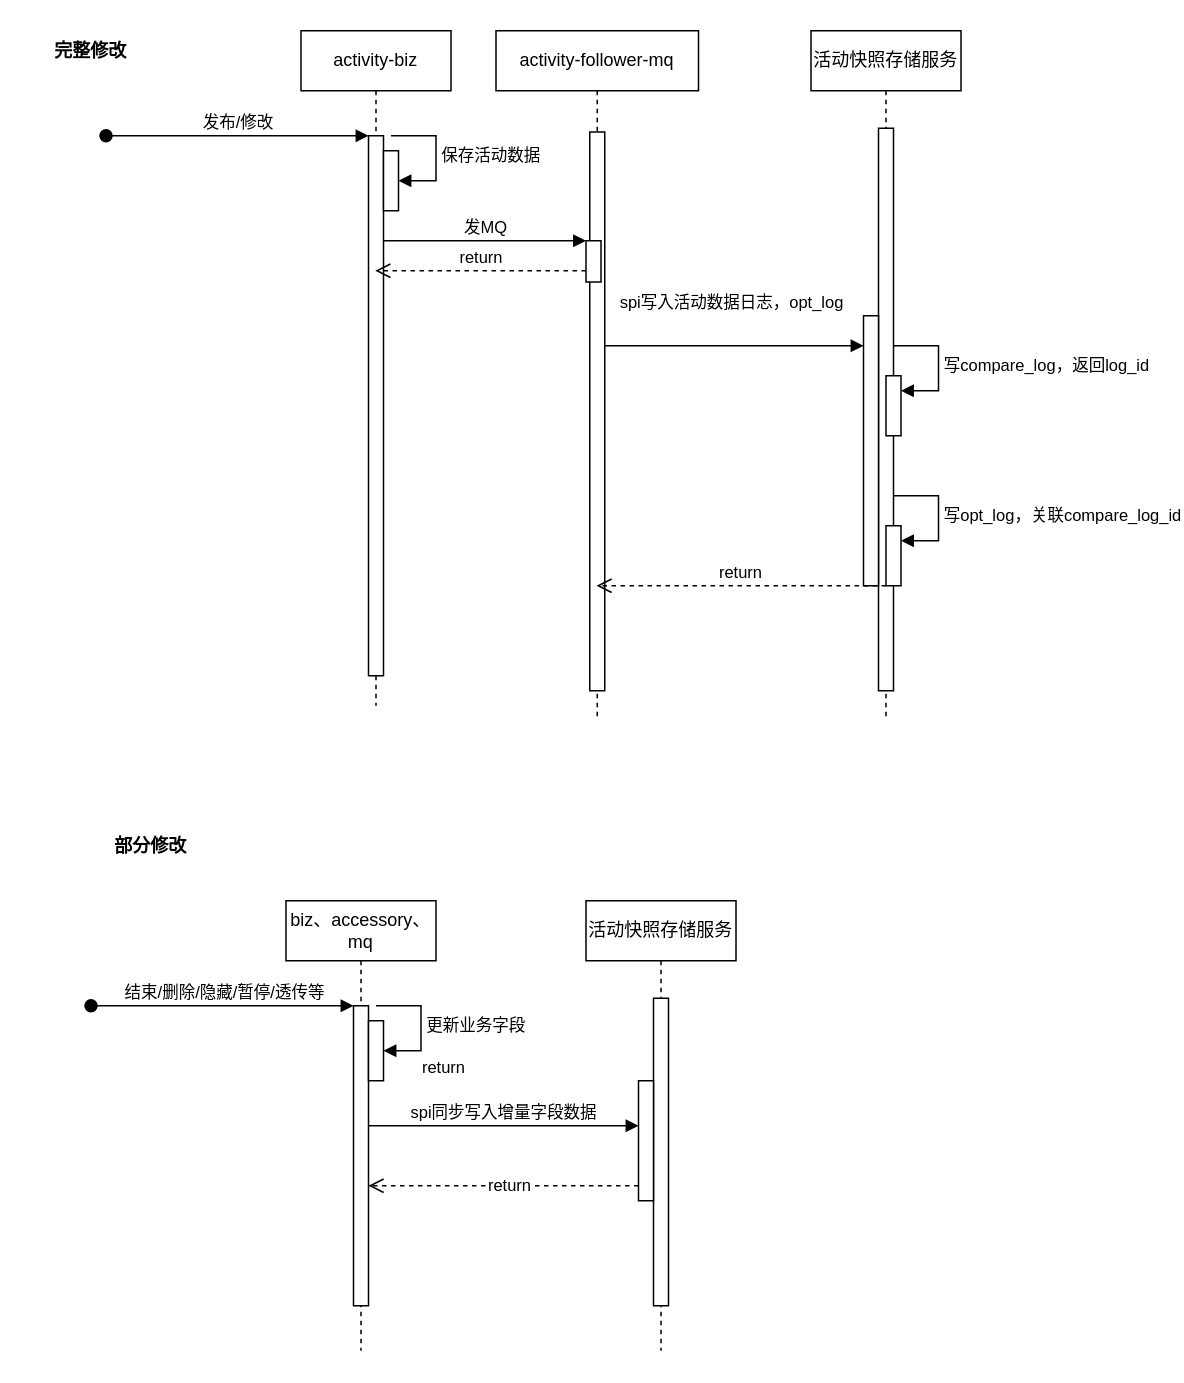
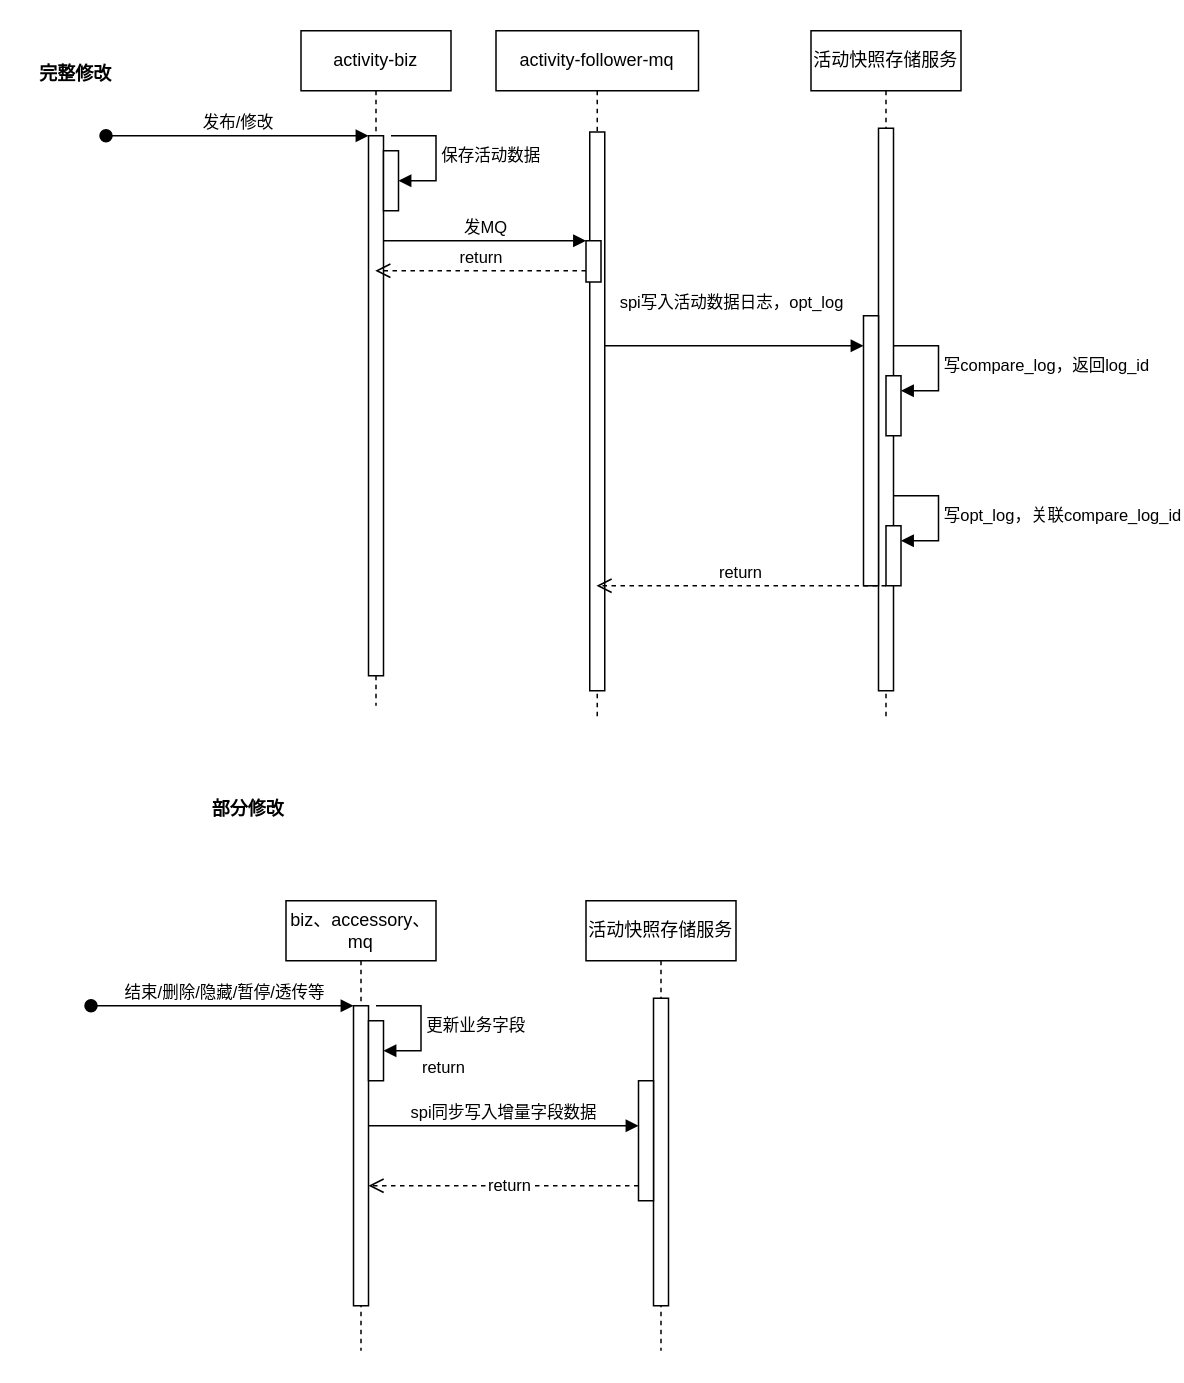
(91, 50) -> (76, 73)
(151, 845) -> (248, 808)
